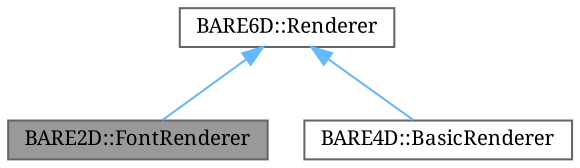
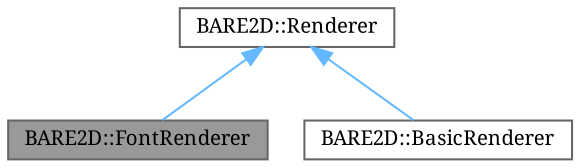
(287, 28) -> (287, 28)
(438, 140) -> (438, 140)
